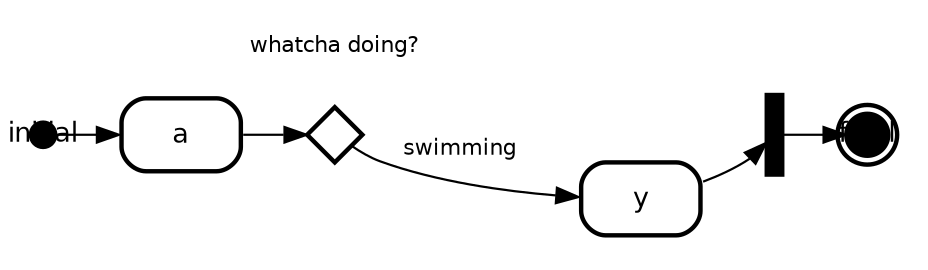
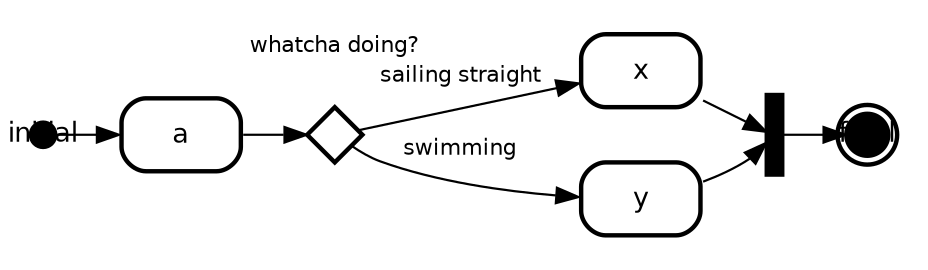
none -> (641, 71)
